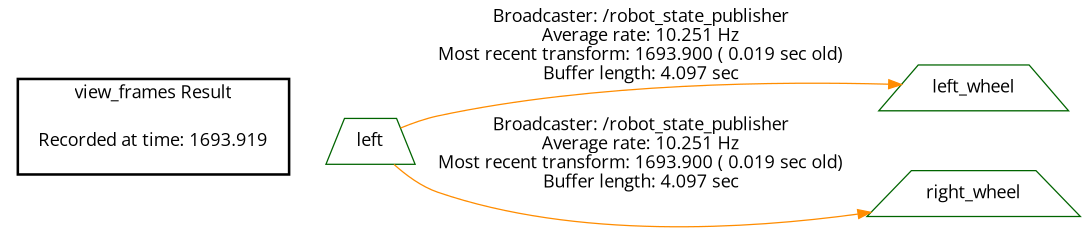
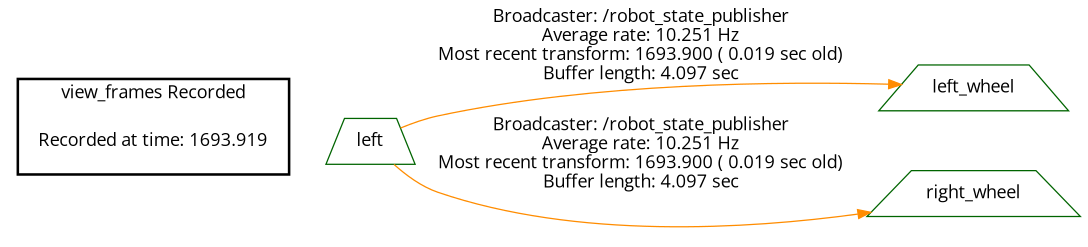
(153, 94) -> (153, 94)
